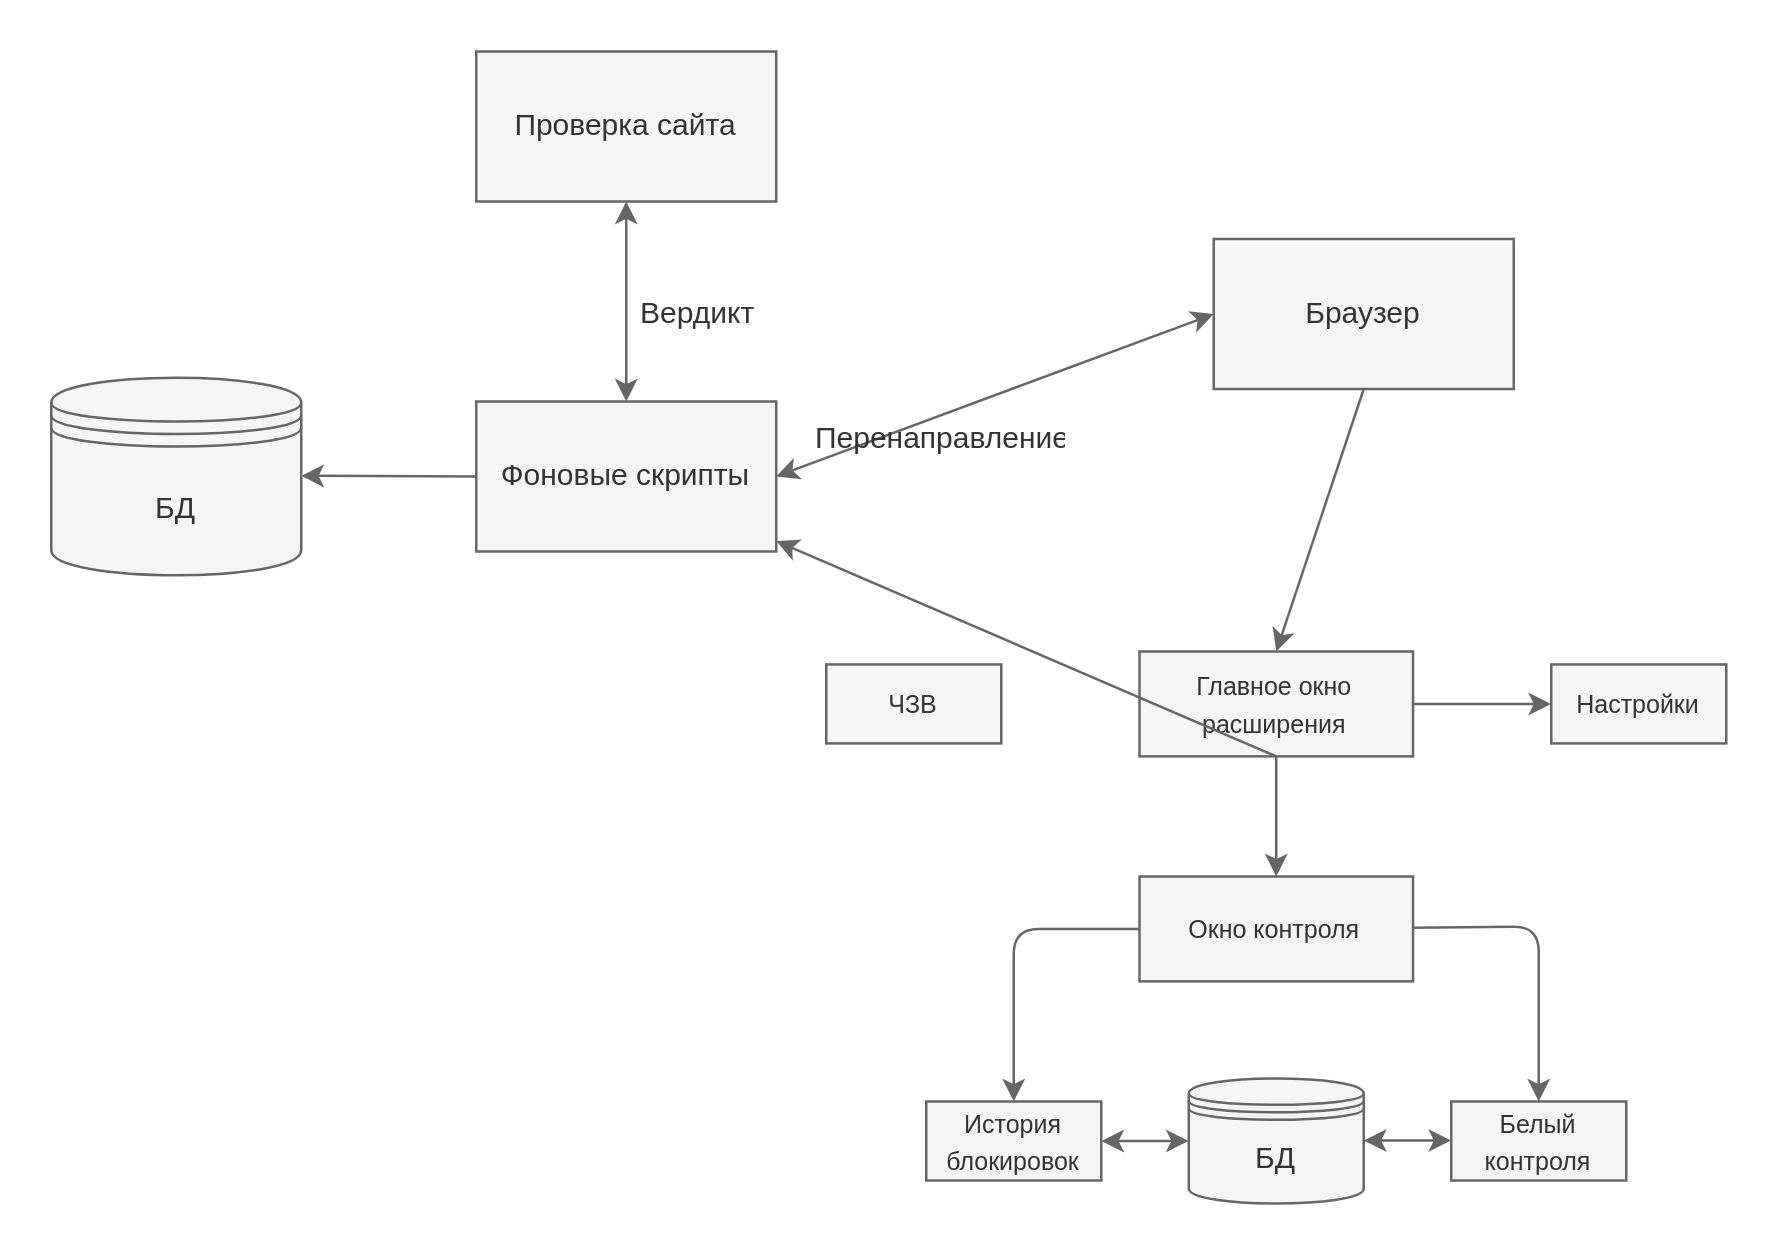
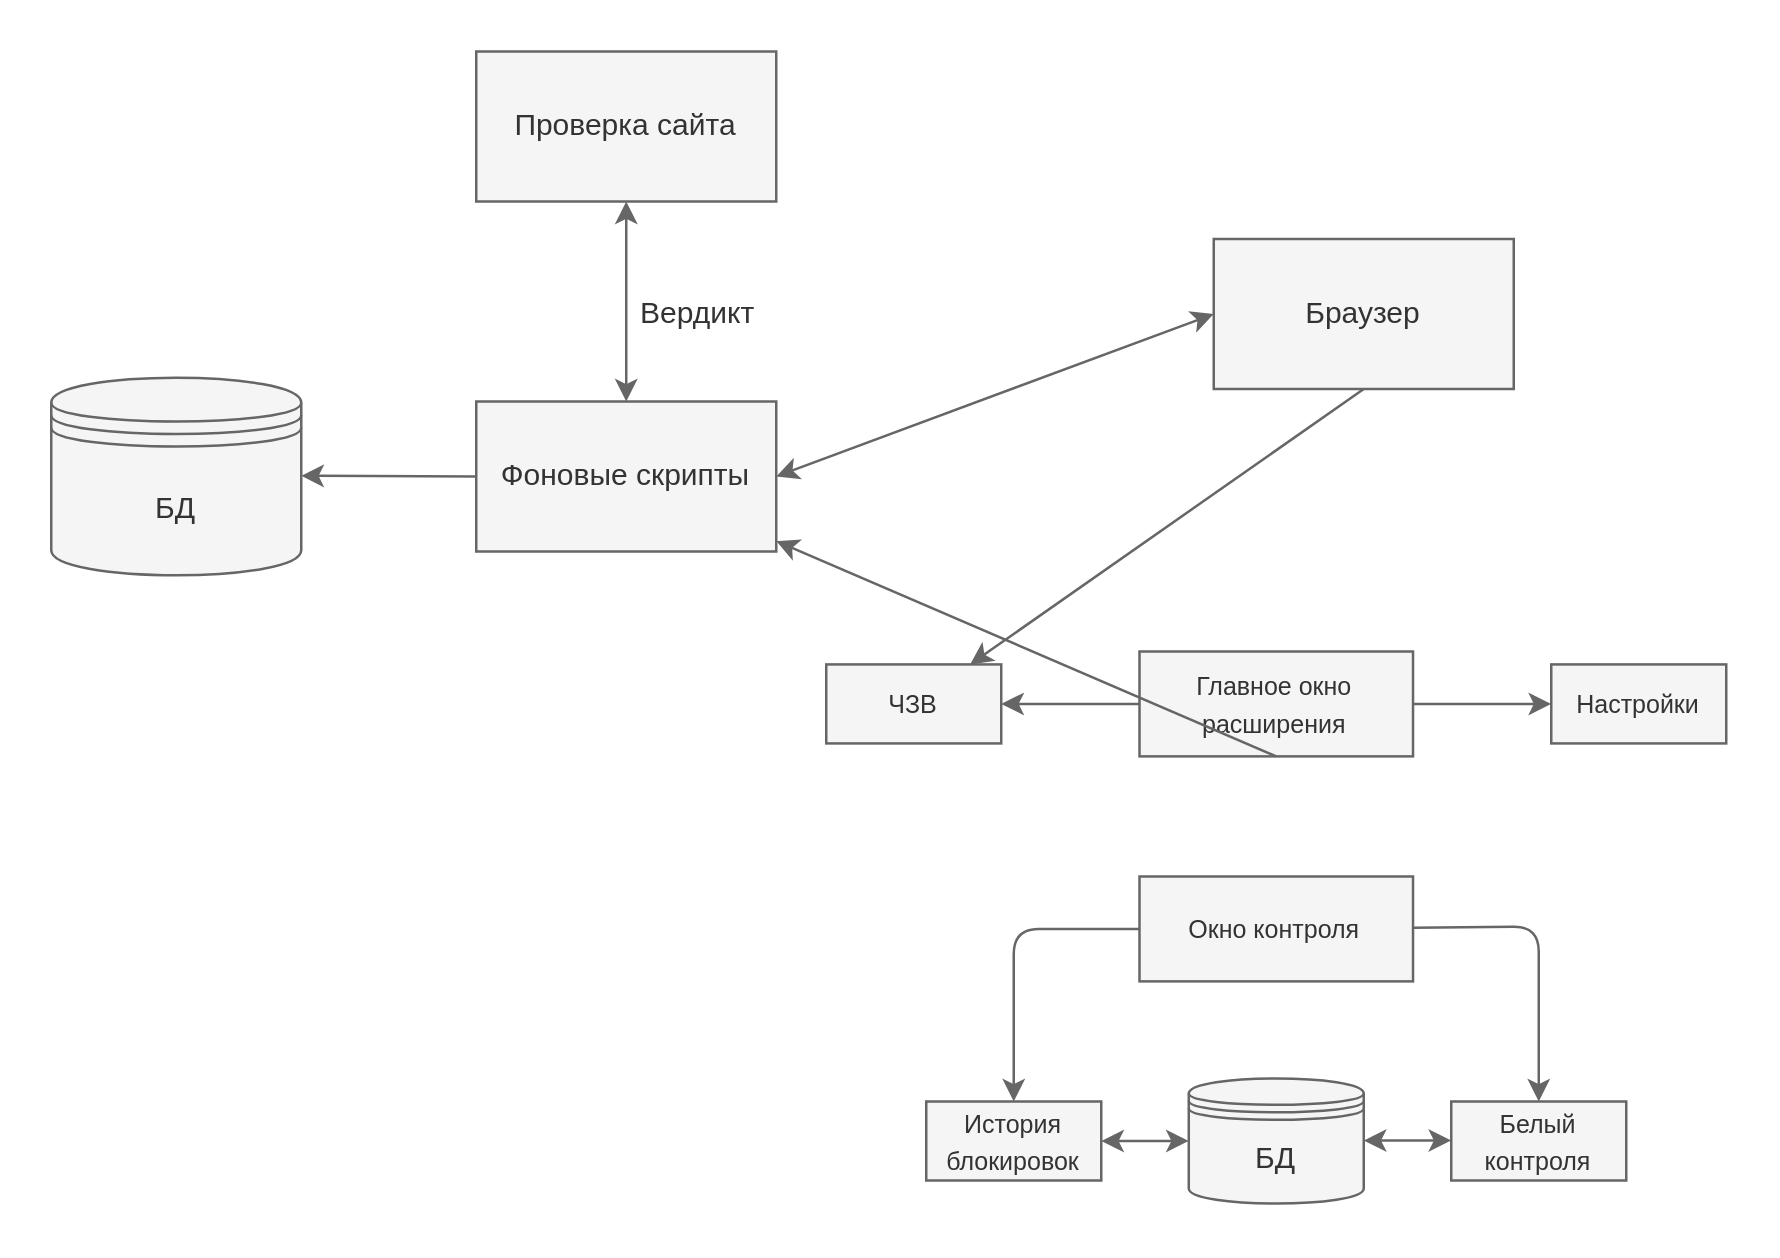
(939, 439) -> none
(1323, 512) -> (1187, 512)
(1276, 808) -> (1078, 704)
